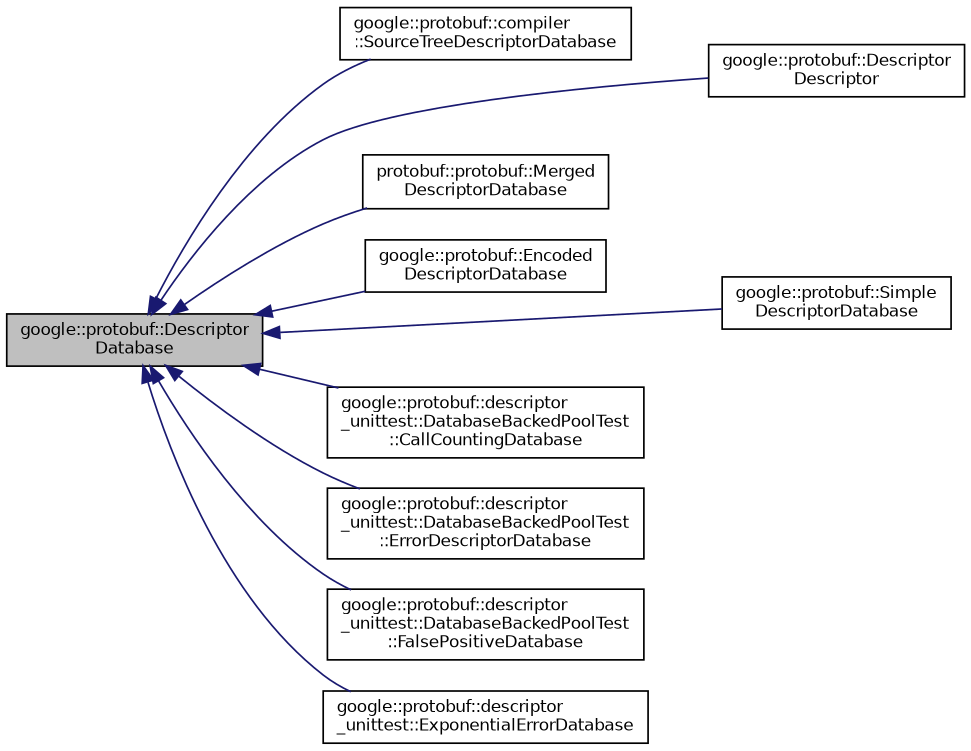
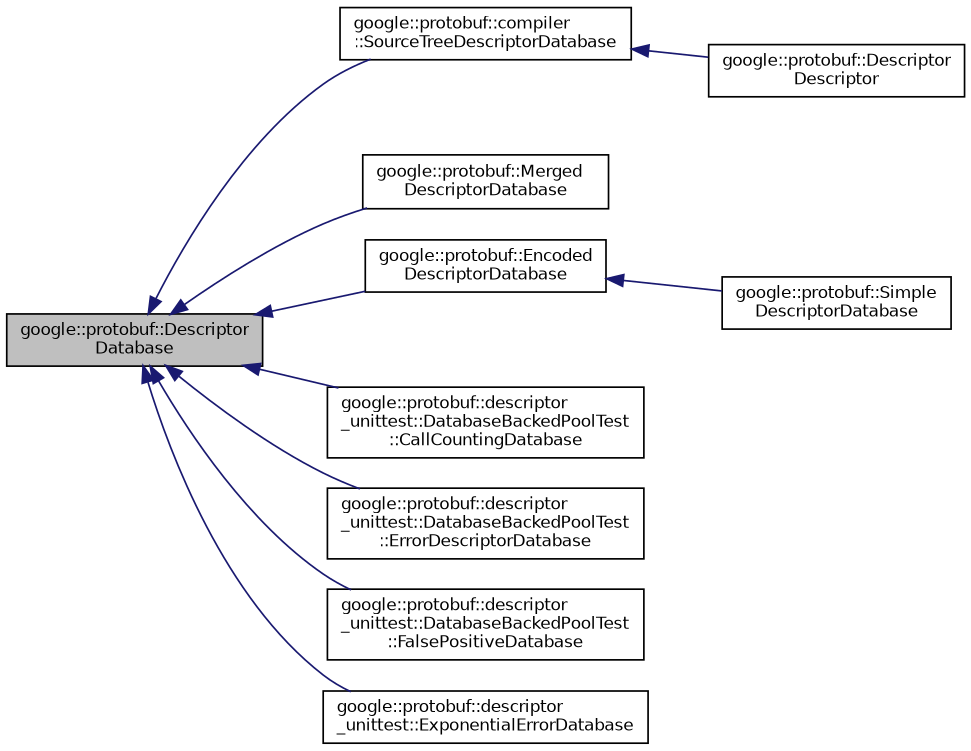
(400, 116) -> (678, 54)
(486, 182) -> (486, 182)
(501, 321) -> (673, 286)
